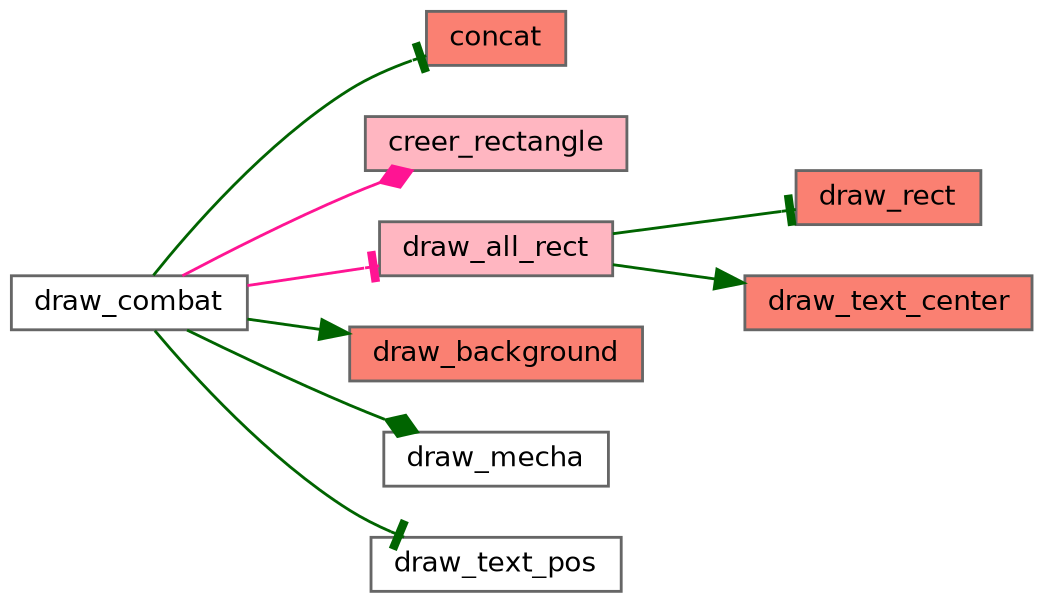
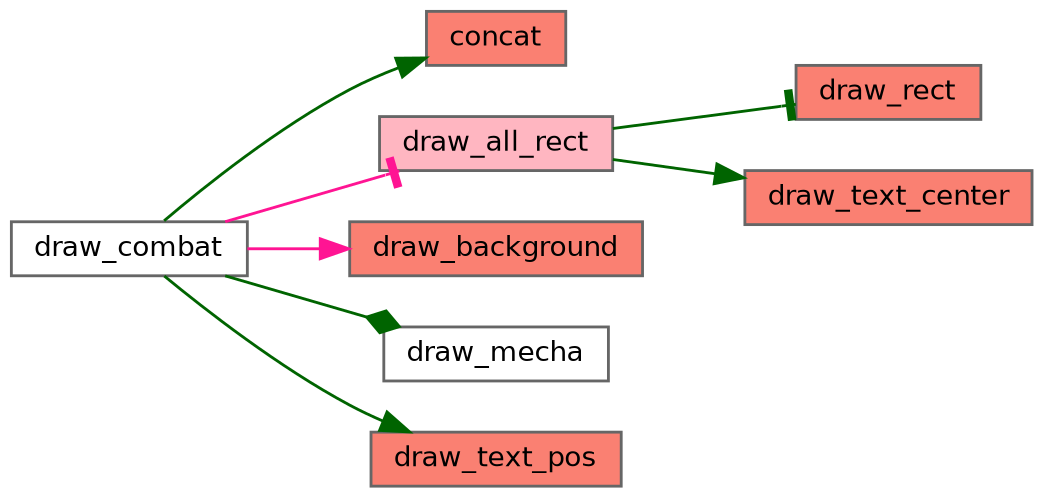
(496, 144) -> none
(270, 151) -> (275, 135)
(284, 324) -> (284, 249)
(263, 443) -> (269, 355)
(496, 564) -> (496, 459)
